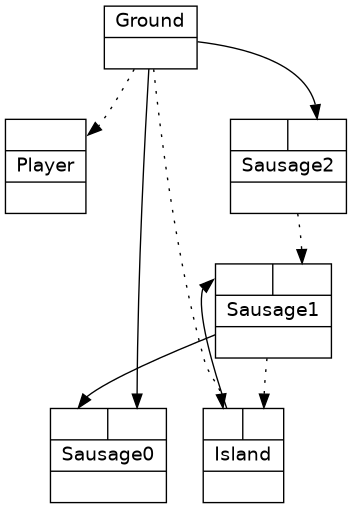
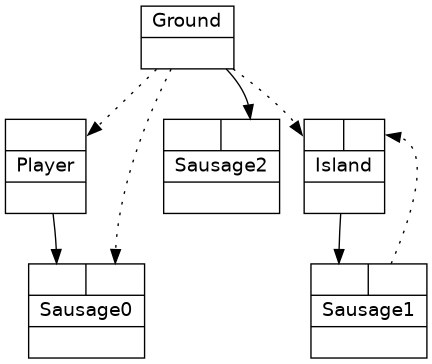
(141, 231) -> (135, 157)
(300, 231) -> none
(150, 363) -> (55, 232)
